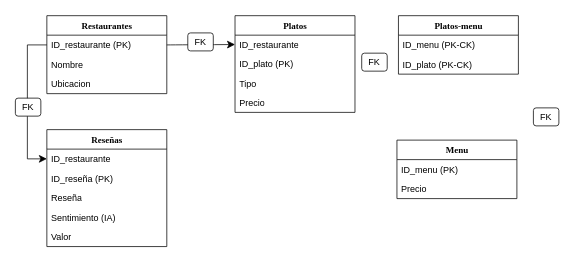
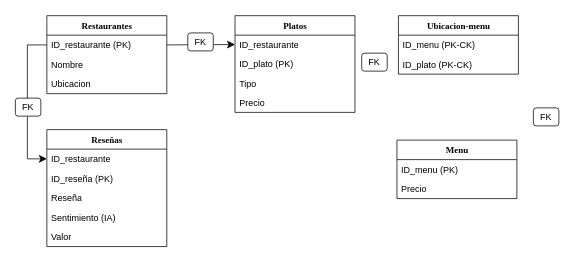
(459, 26) -> (459, 26)
